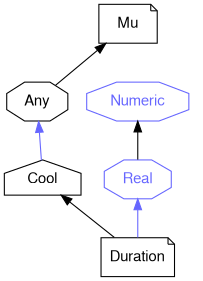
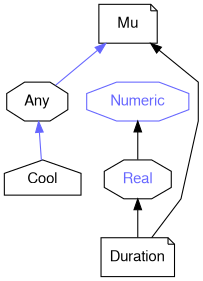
(77, 68) -> (77, 68)
(138, 179) -> (138, 179)
(92, 220) -> (194, 140)
(138, 224) -> (138, 224)
